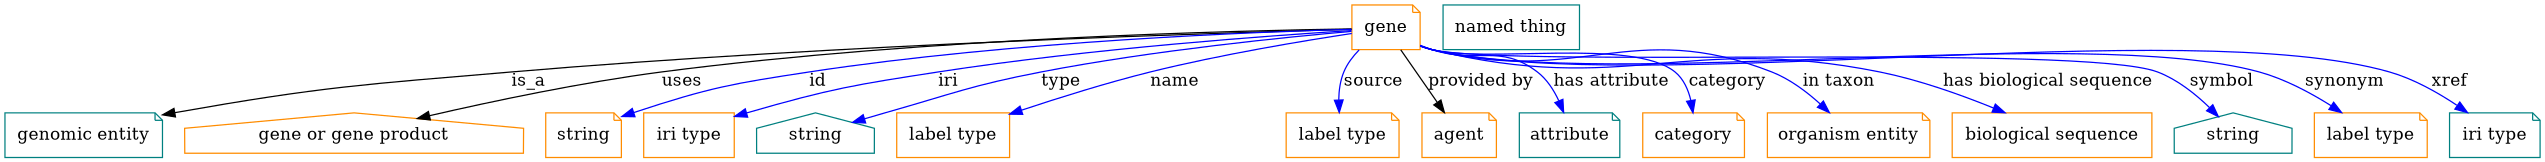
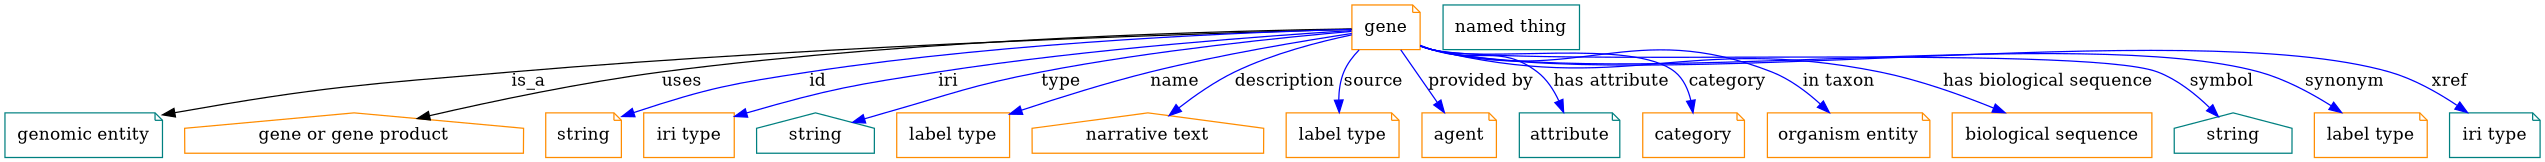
(1419, 76) -> (1419, 76)
none -> (1148, 135)
